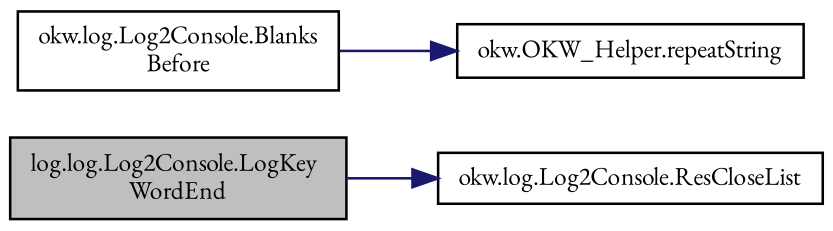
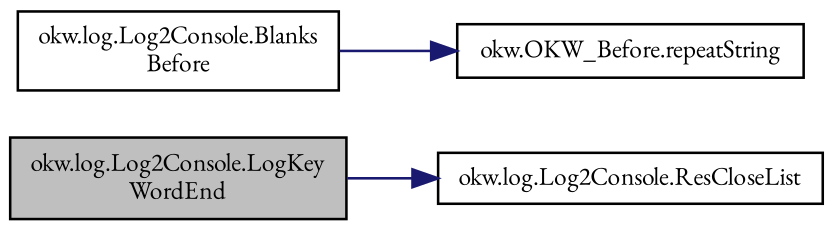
(630, 51) -> (630, 51)
(178, 178) -> (178, 178)
